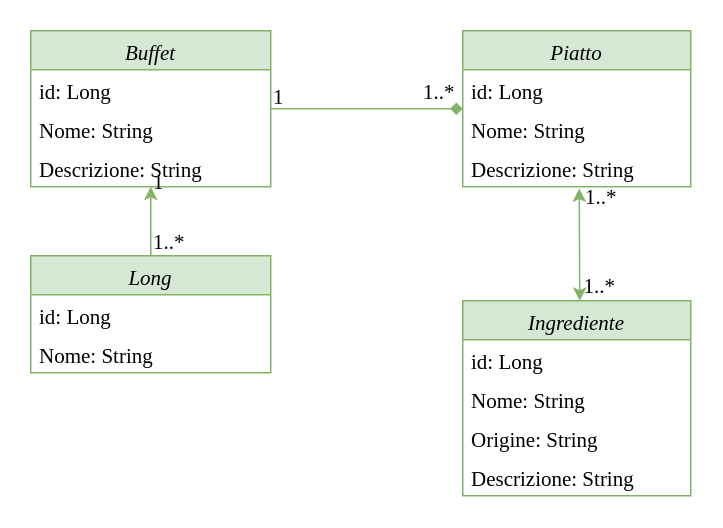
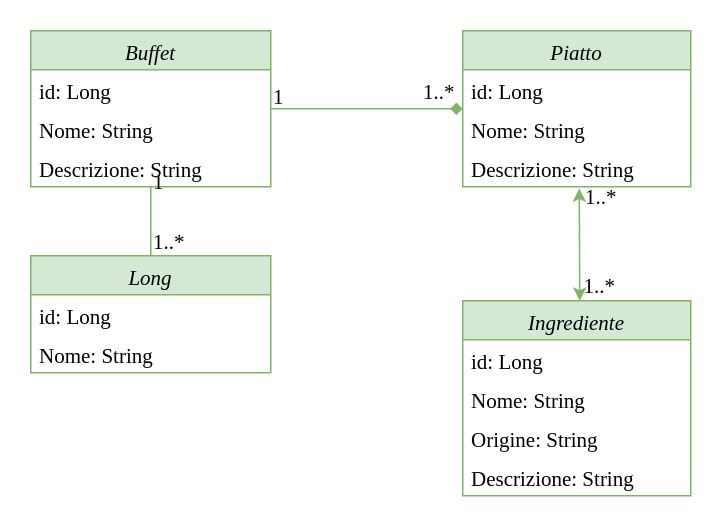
(151, 198) -> (151, 194)
